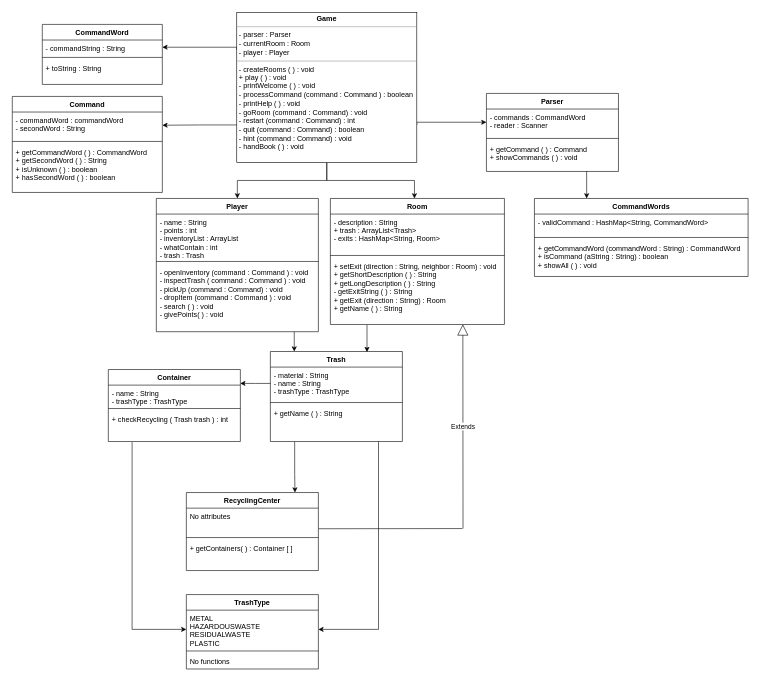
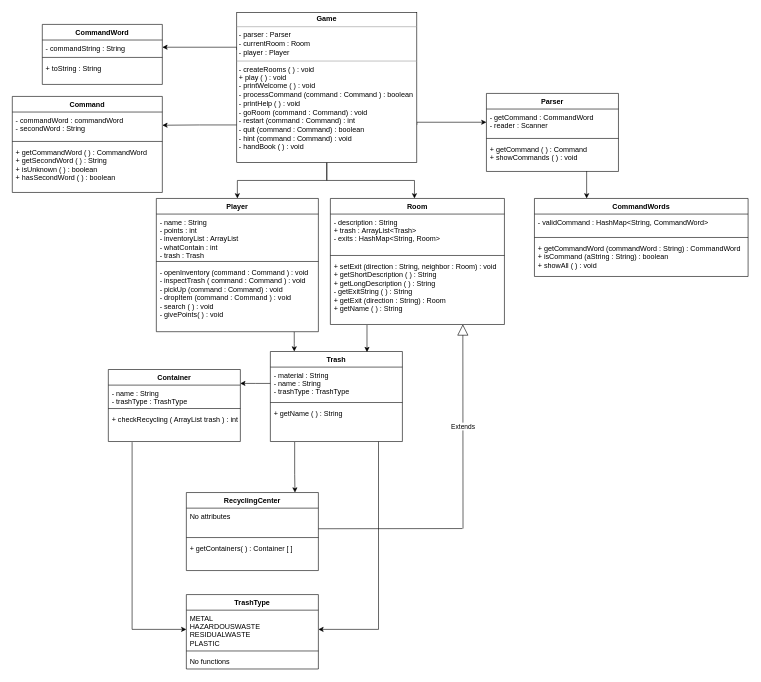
(534, 117) -> (538, 117)
(178, 419) -> (185, 419)
